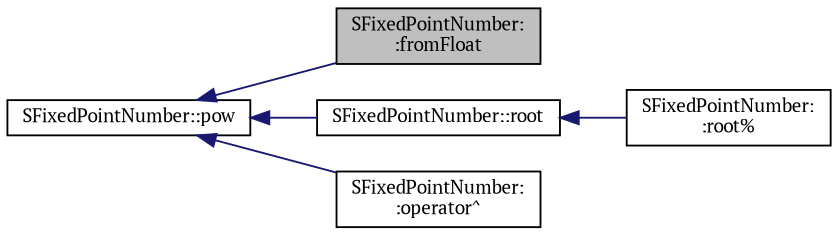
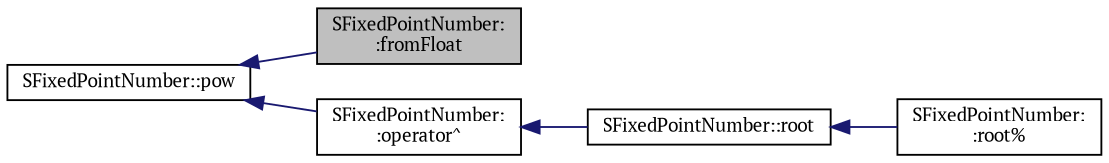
(293, 118) -> (564, 127)
